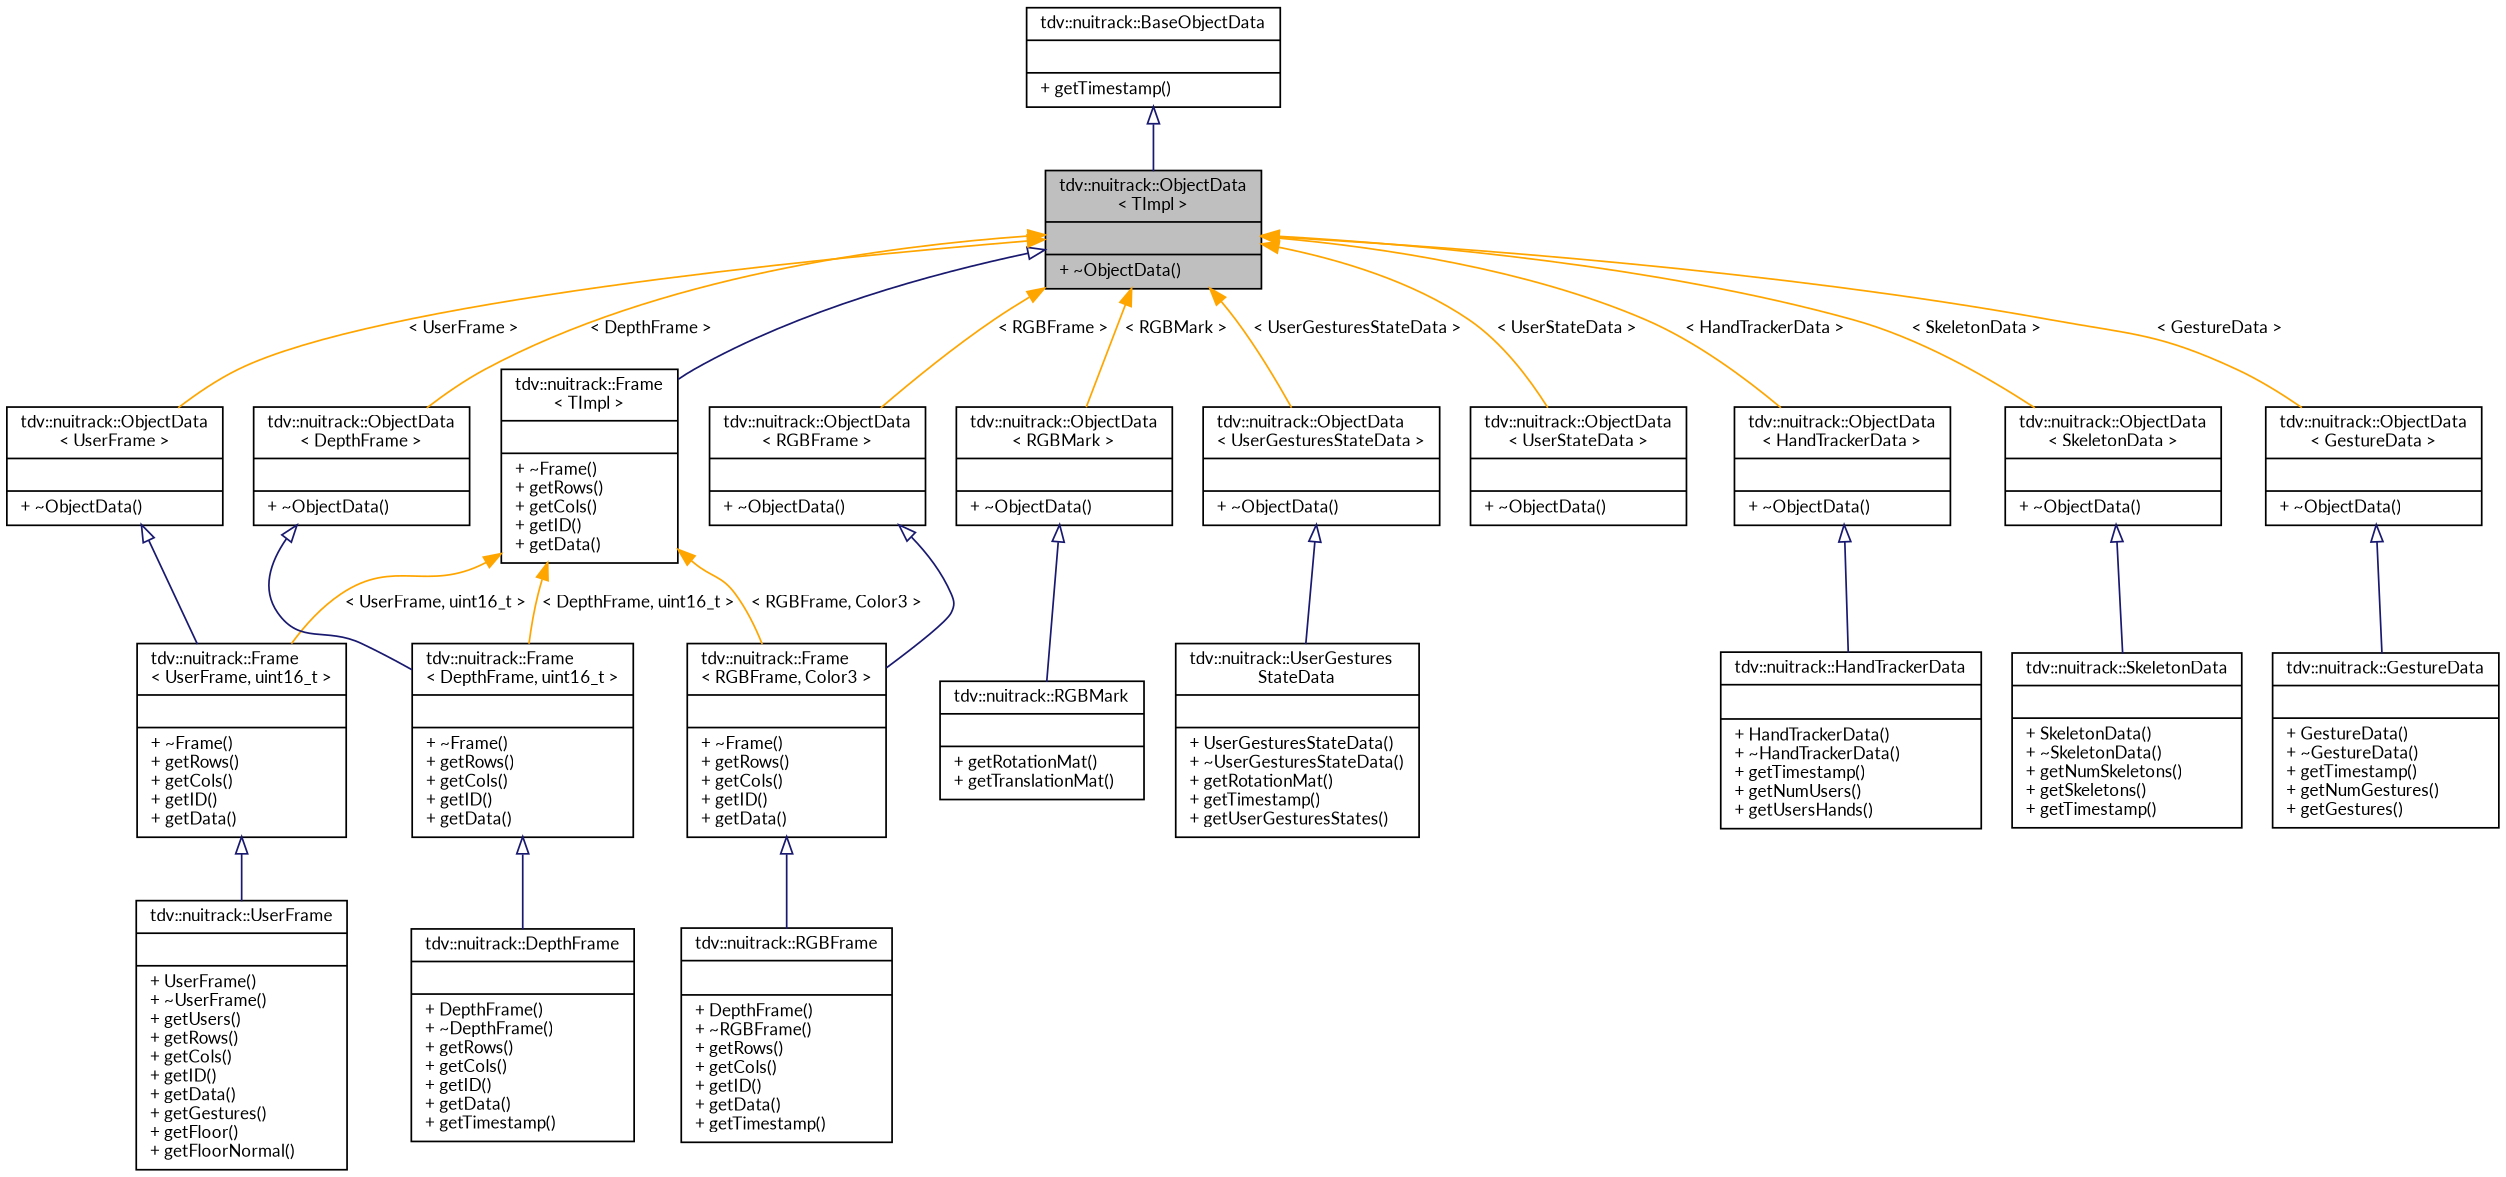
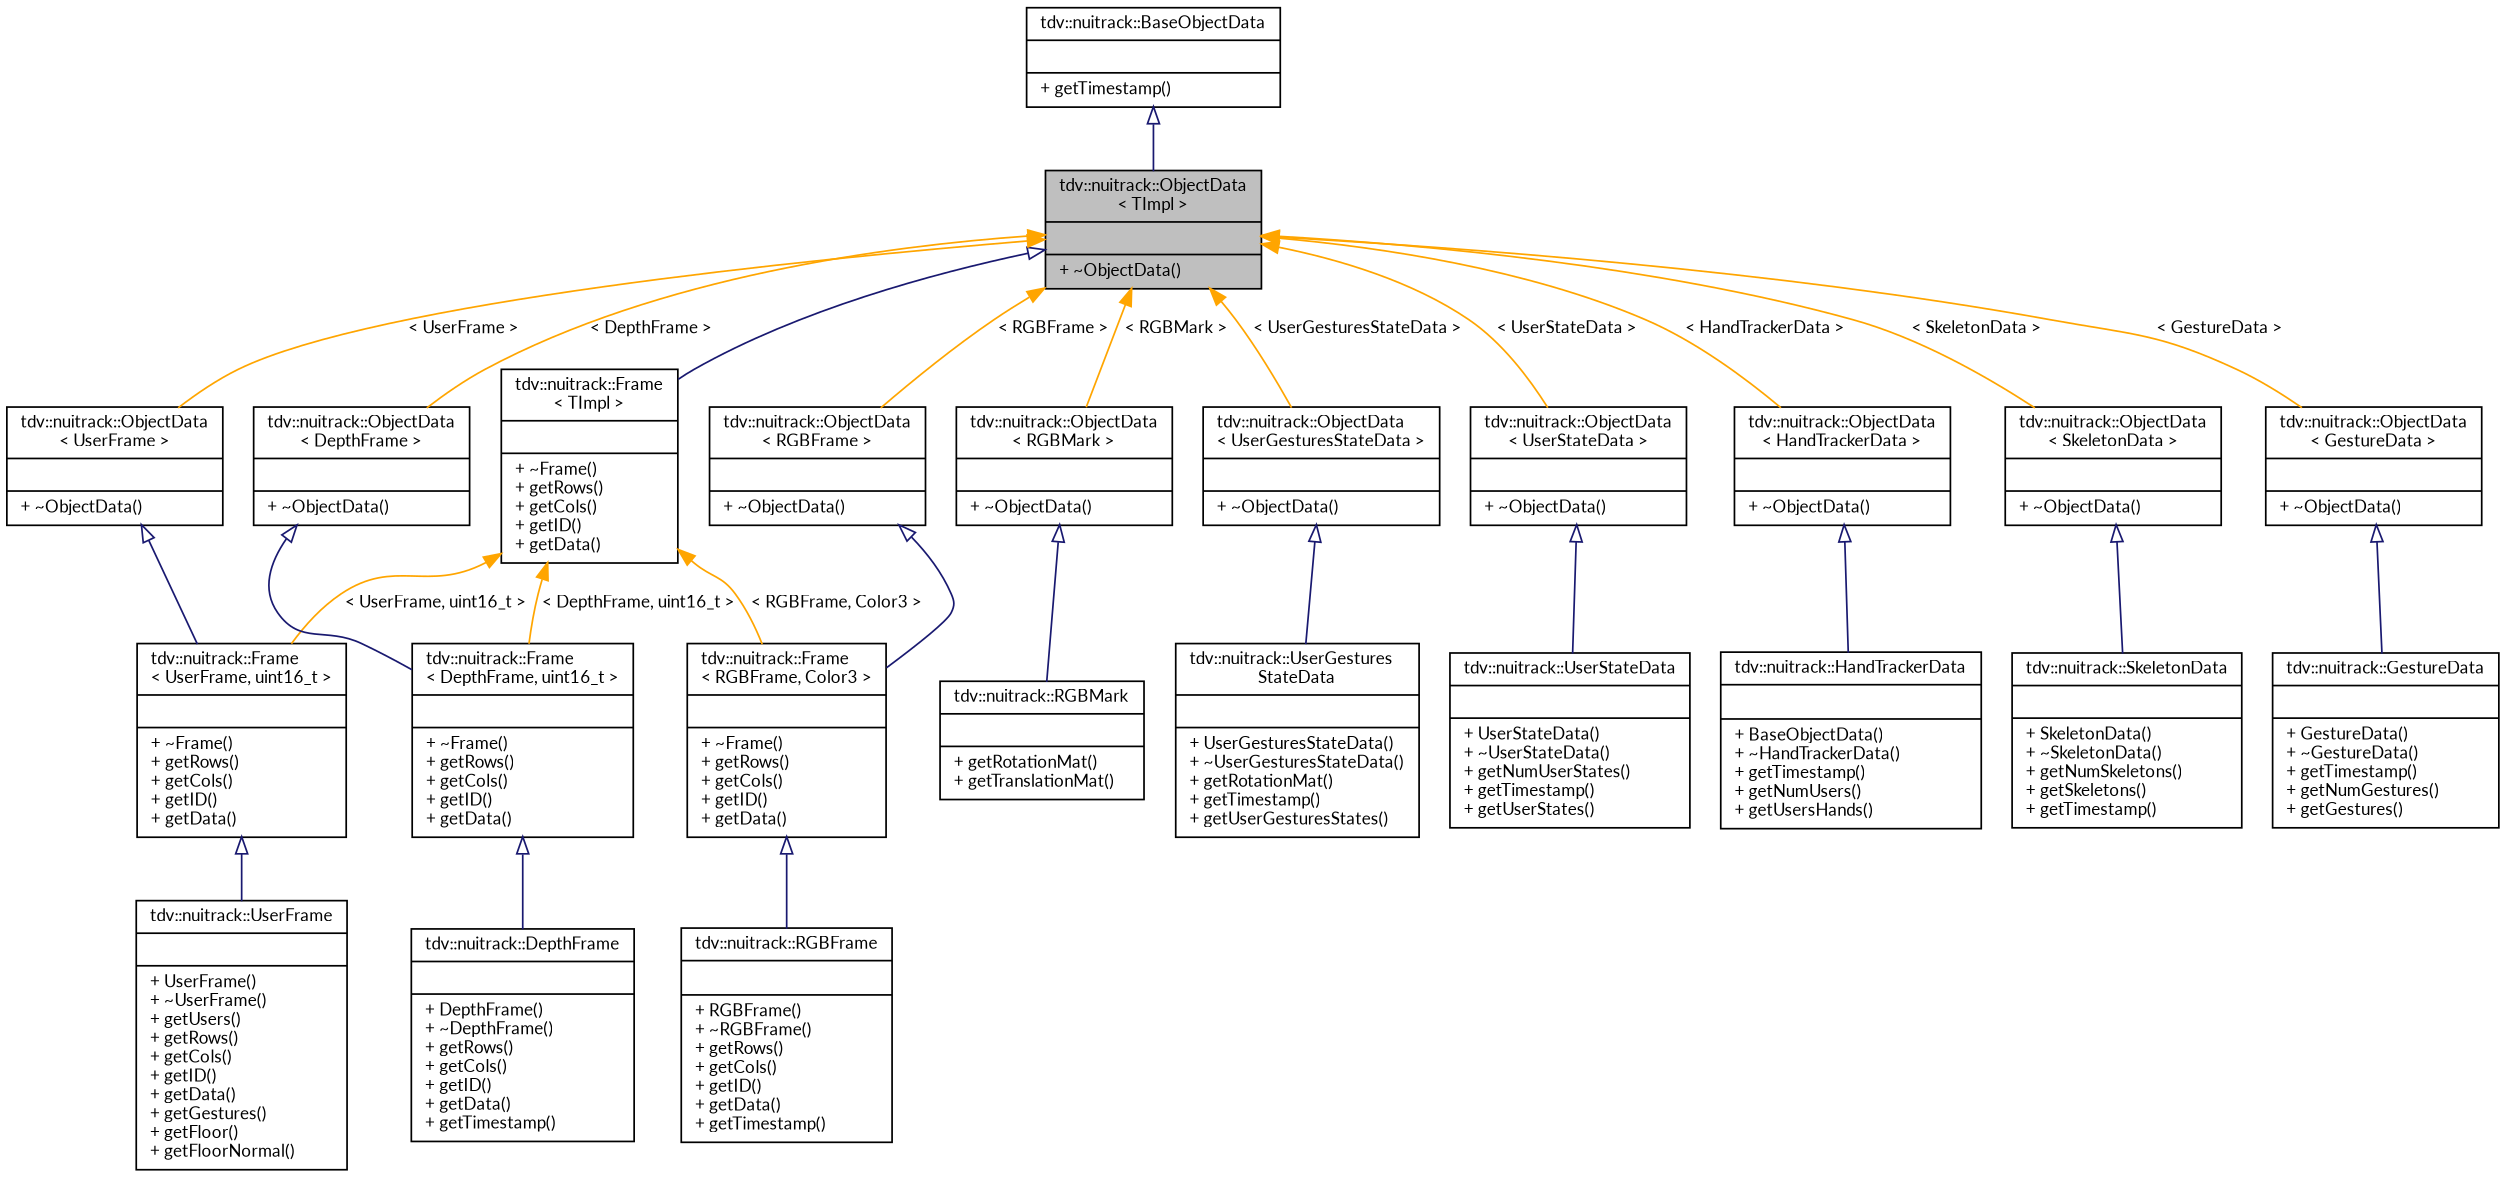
(1812, 735) -> (1810, 735)
none -> (1570, 740)
(755, 1011) -> (749, 1011)
